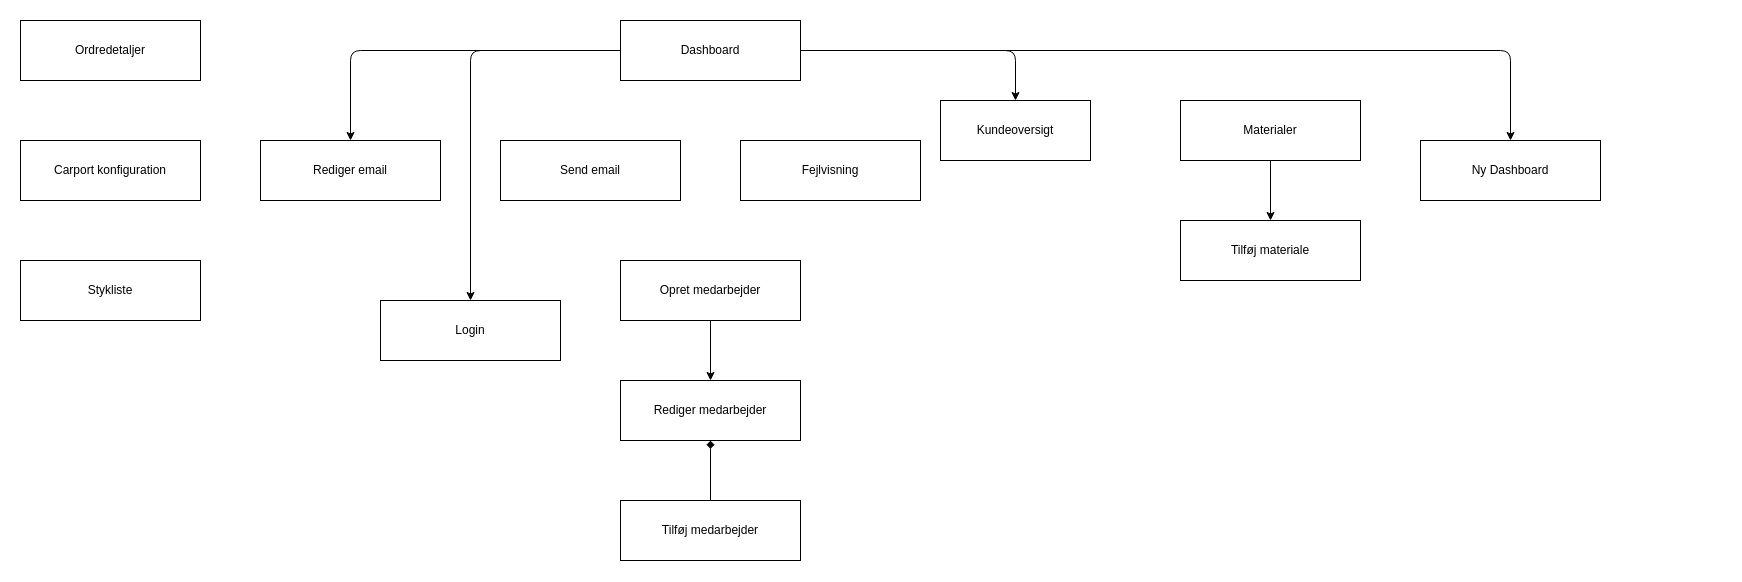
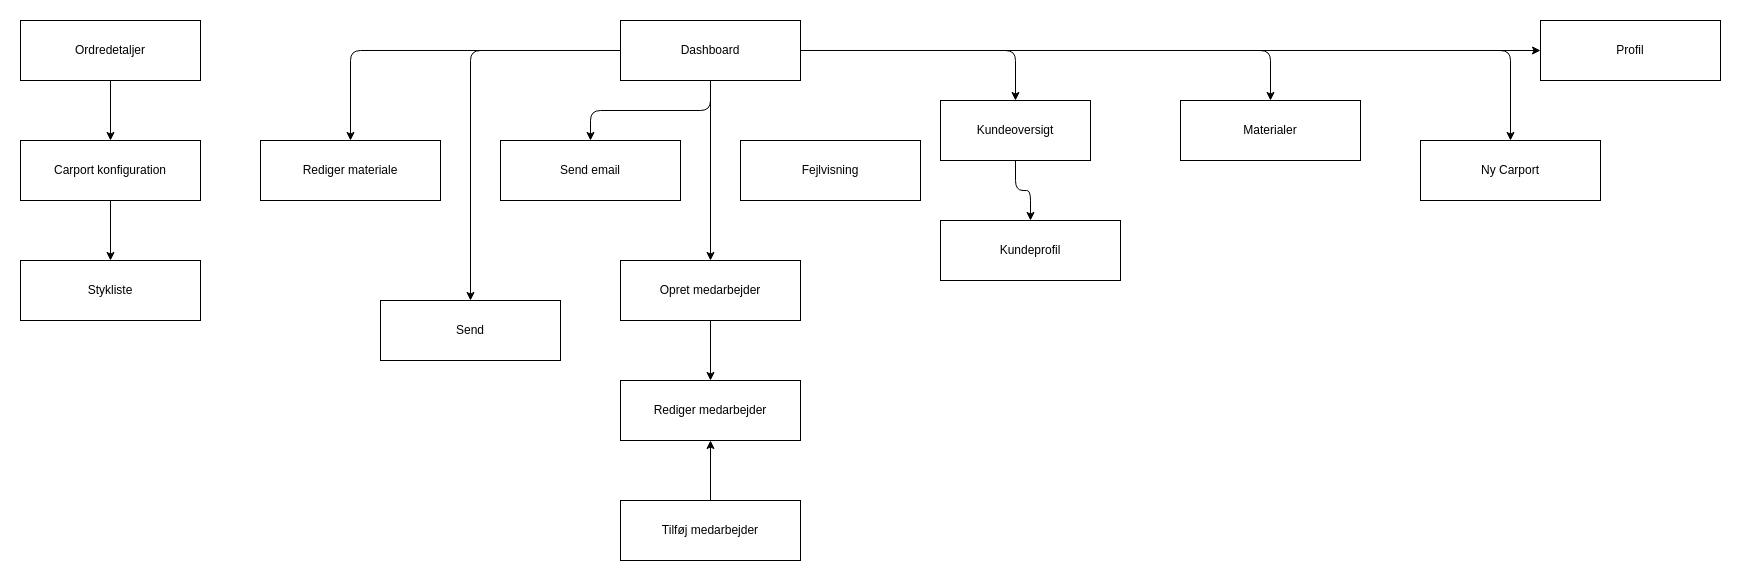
none -> (1520, 51)
none -> (1631, 51)
none -> (1271, 74)
none -> (111, 107)
none -> (642, 111)
(351, 171) -> (351, 171)
(1511, 171) -> (1511, 171)
none -> (711, 180)
(1271, 187) -> none
none -> (1020, 190)
none -> (111, 227)
none -> (1031, 251)
(1271, 251) -> none
(471, 331) -> (471, 331)
(711, 449) -> (711, 448)
